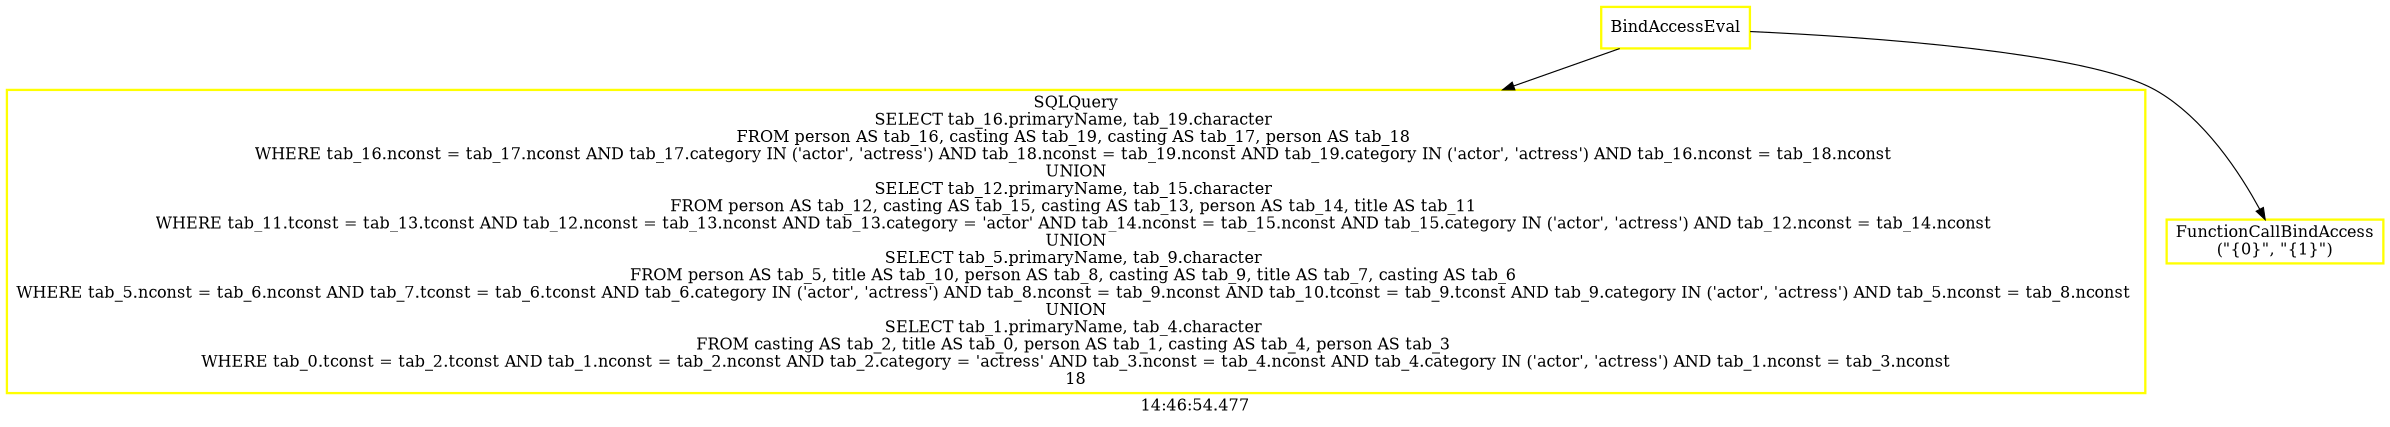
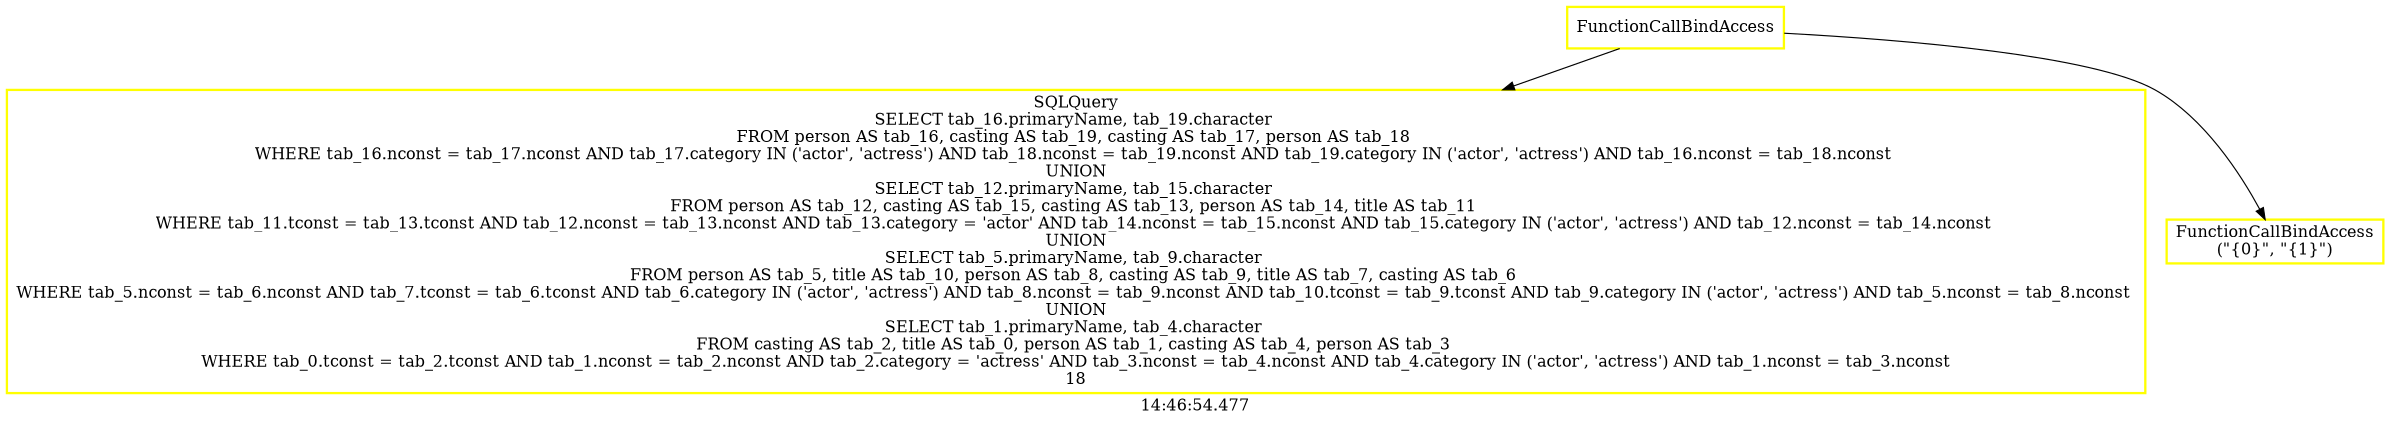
(1676, 28) -> (1676, 28)
